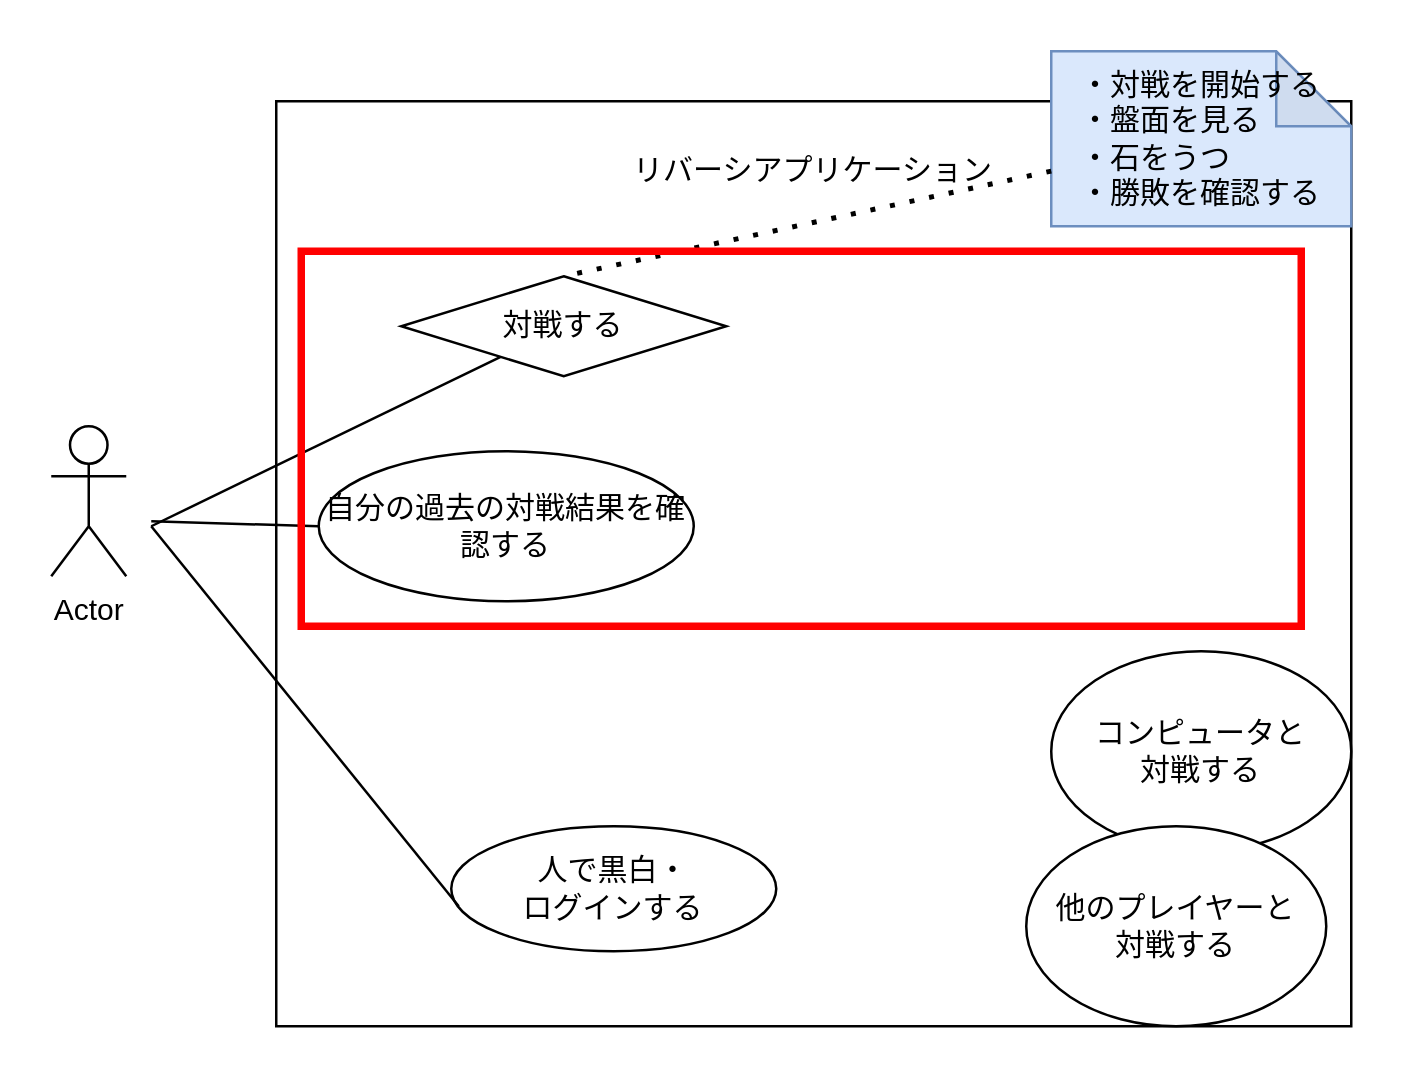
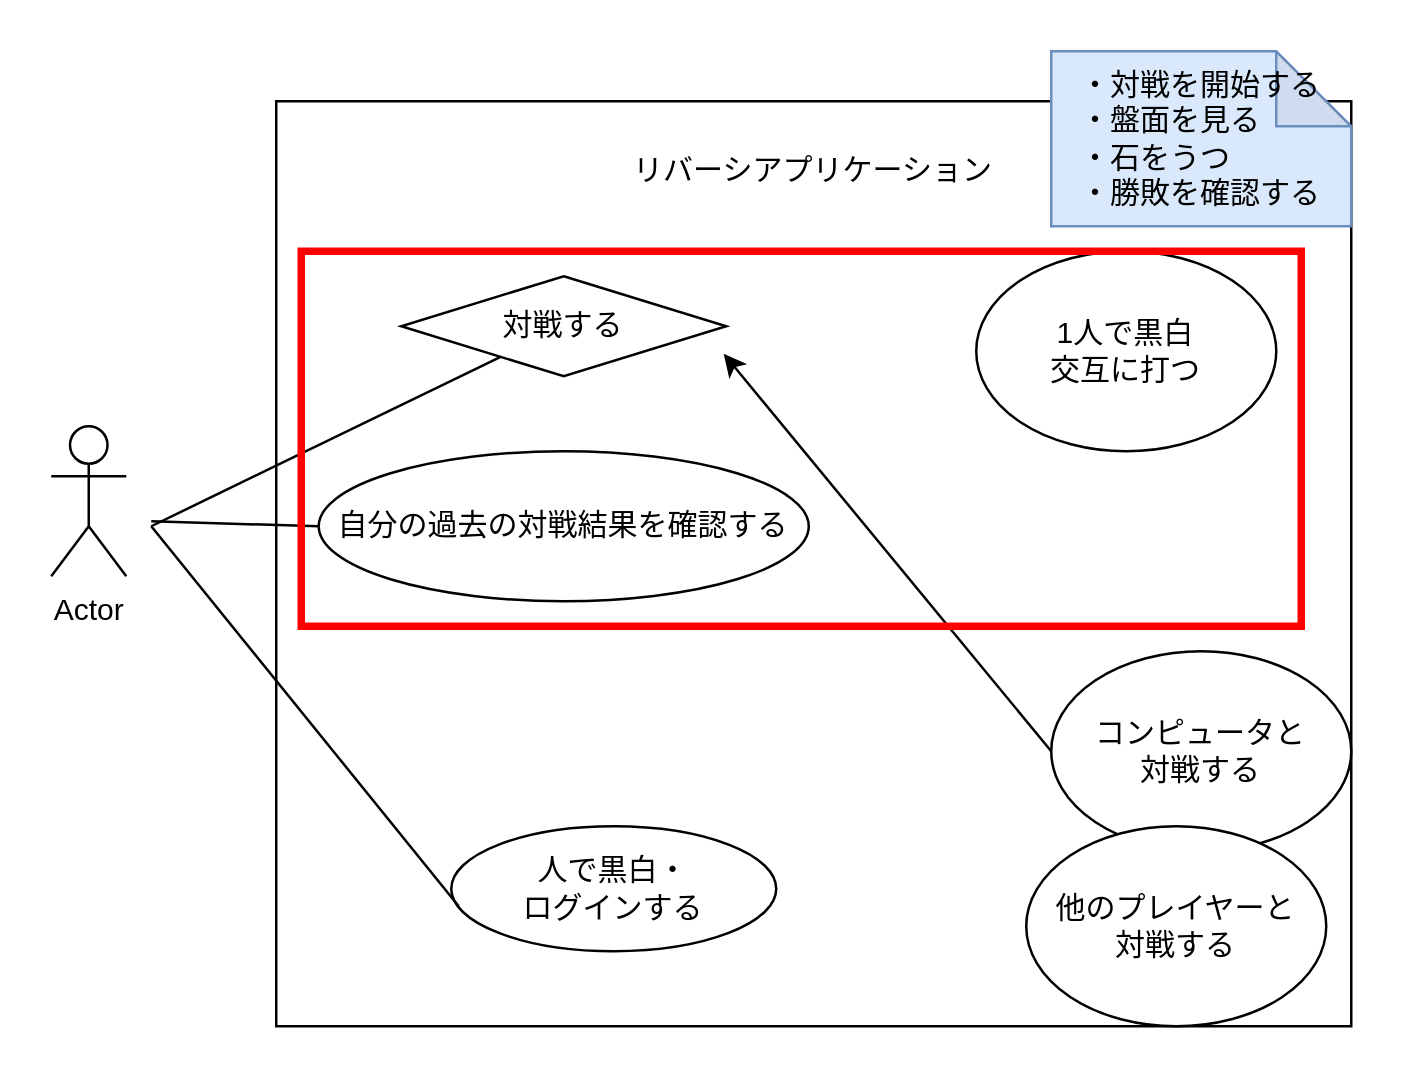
(990, 184) -> none
none -> (1126, 351)
(506, 526) -> (564, 526)
none -> (893, 559)
